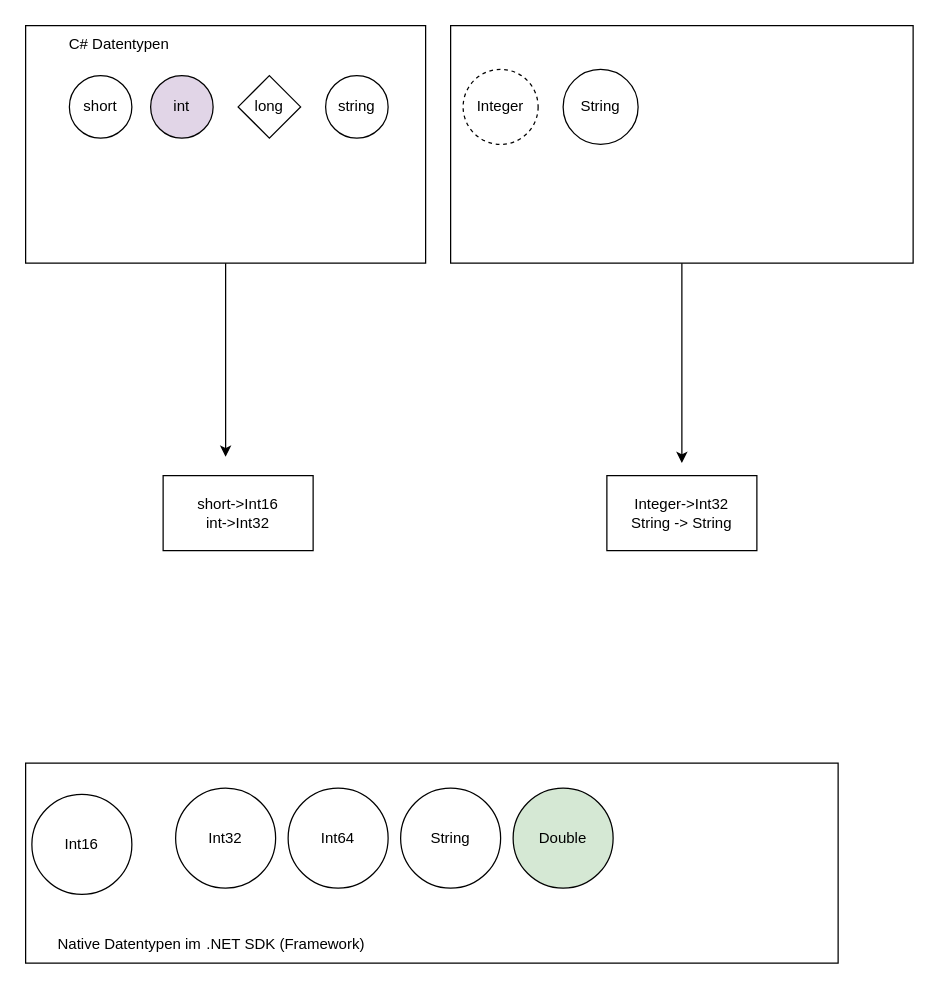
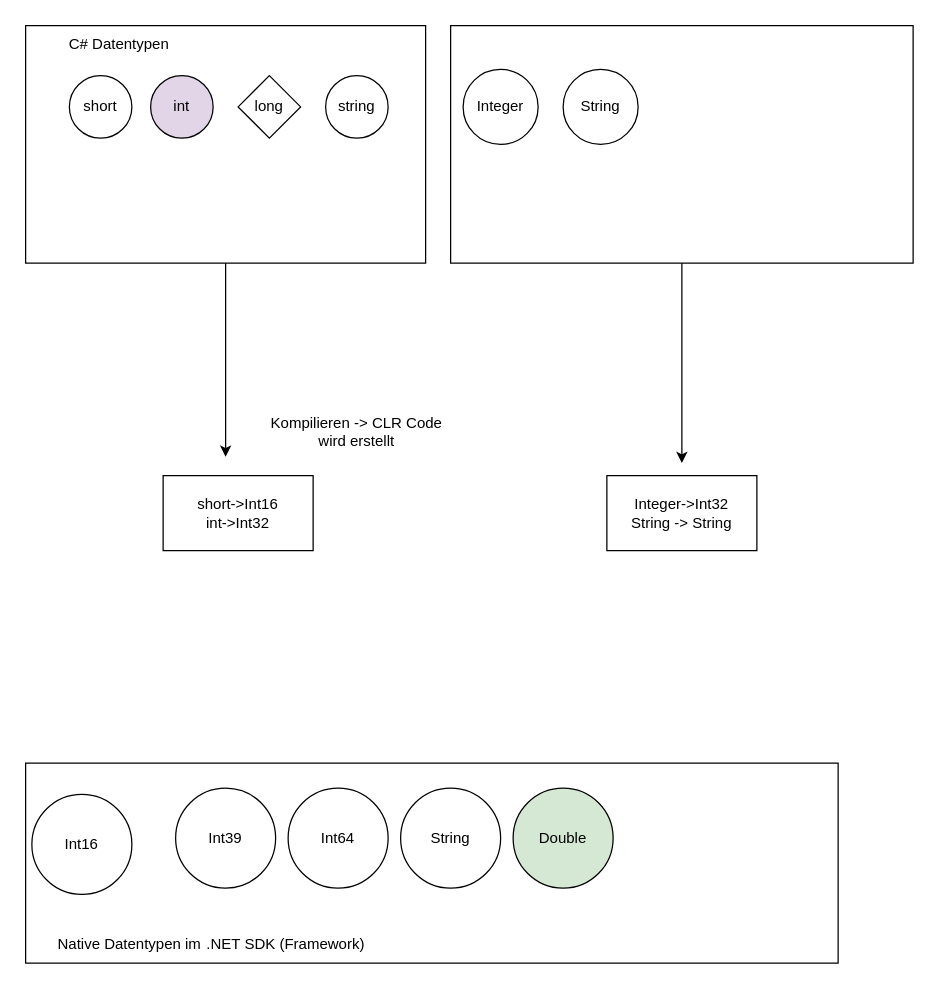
(501, 107) -> (501, 107)
none -> (357, 432)
(226, 838) -> (226, 838)
